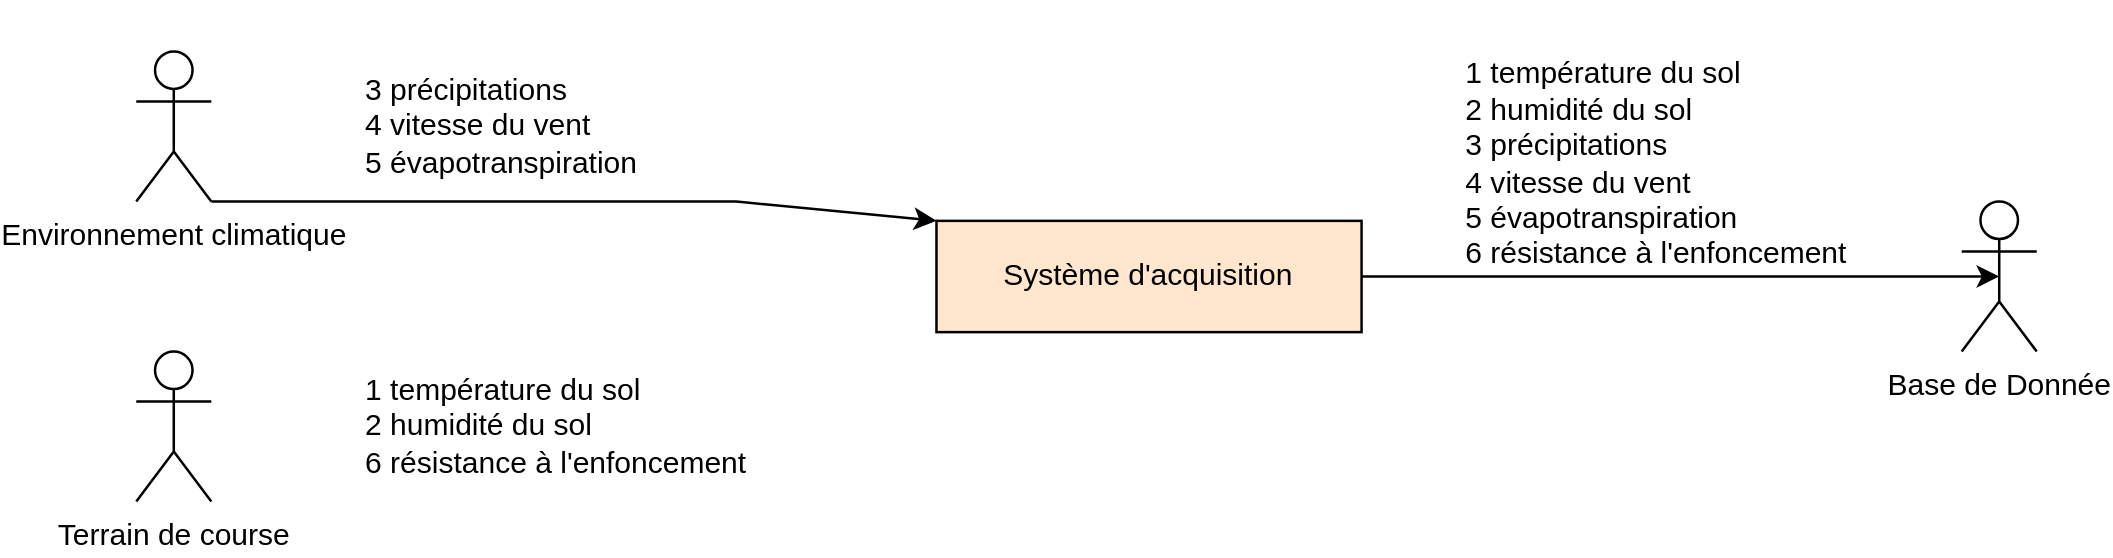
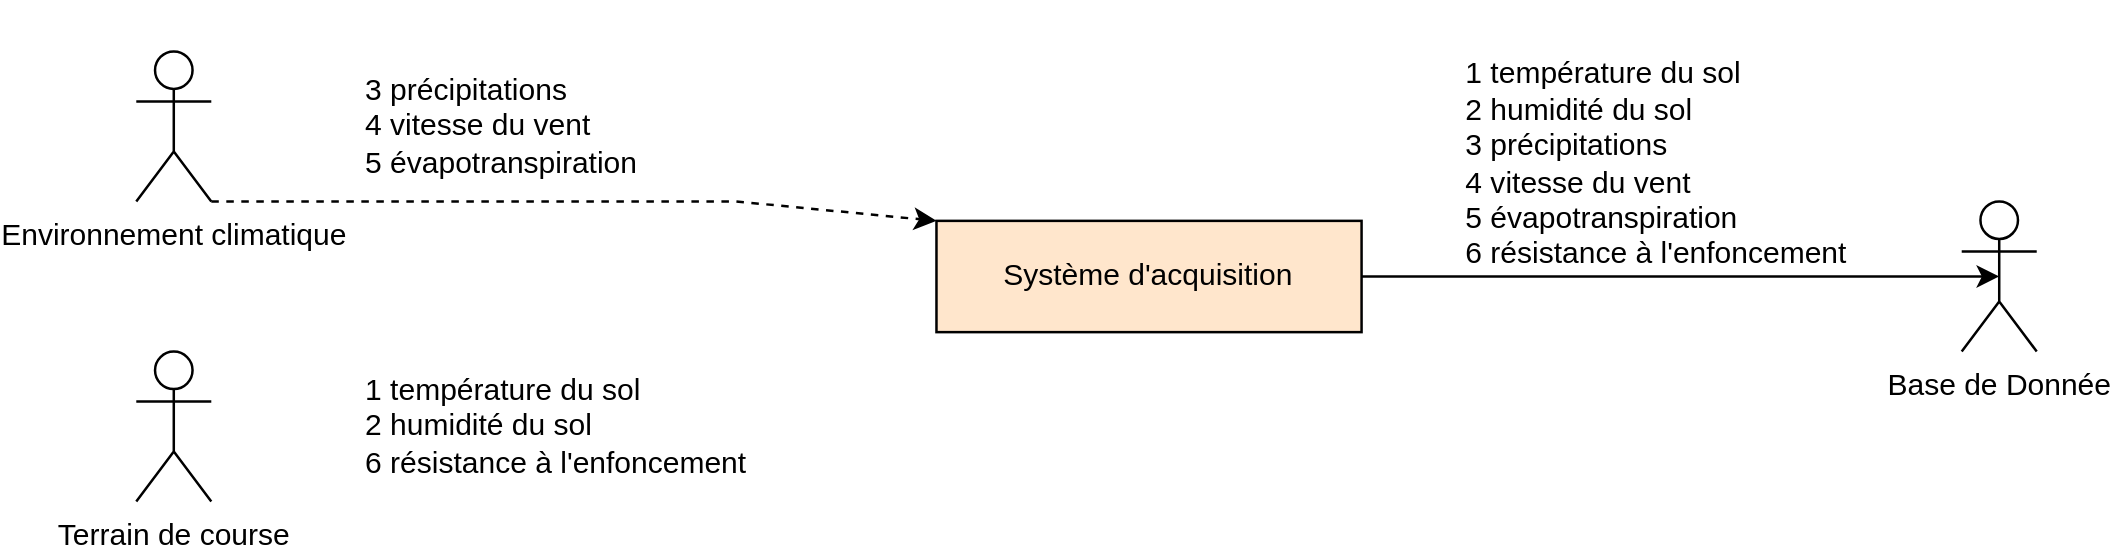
(567, 201) -> (567, 201)
